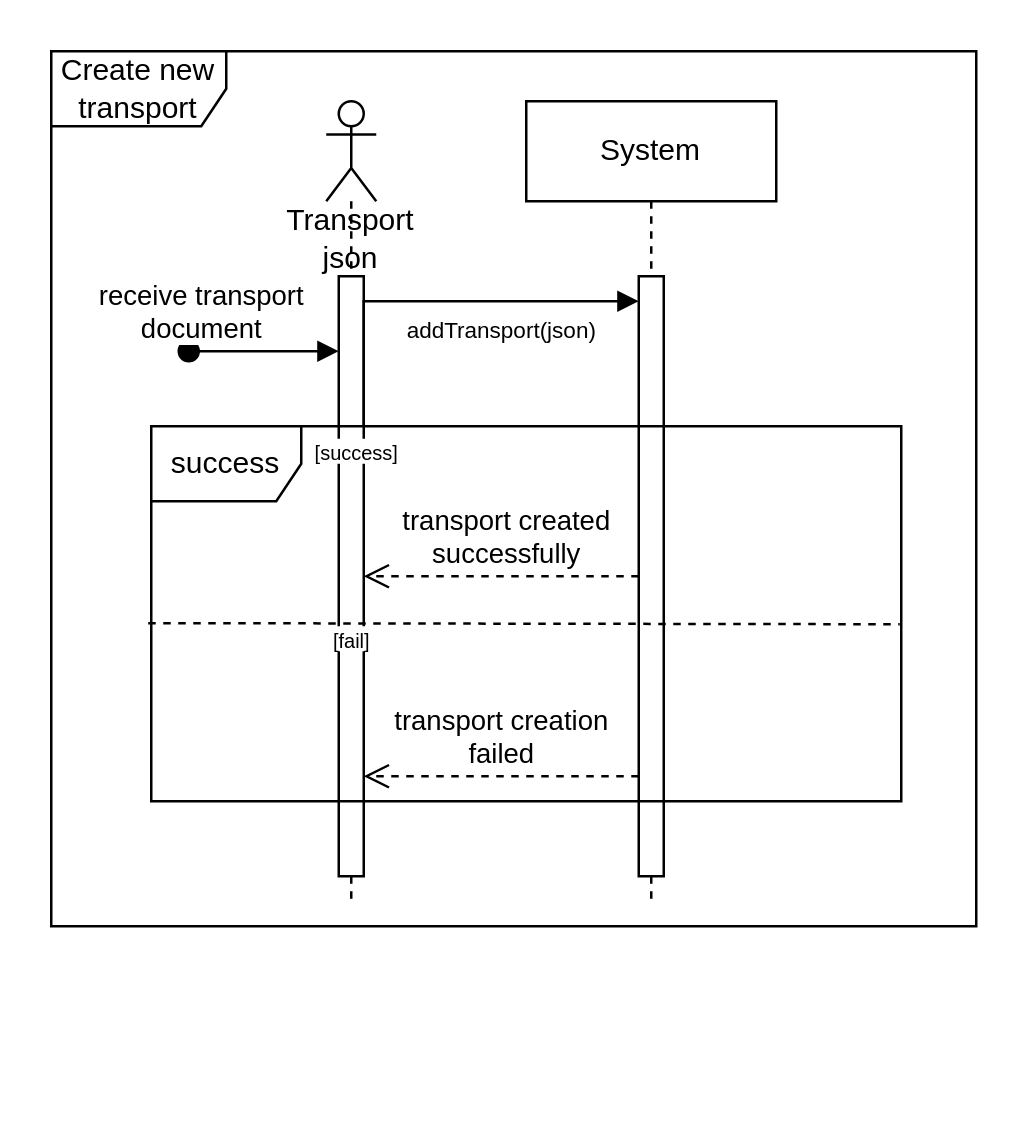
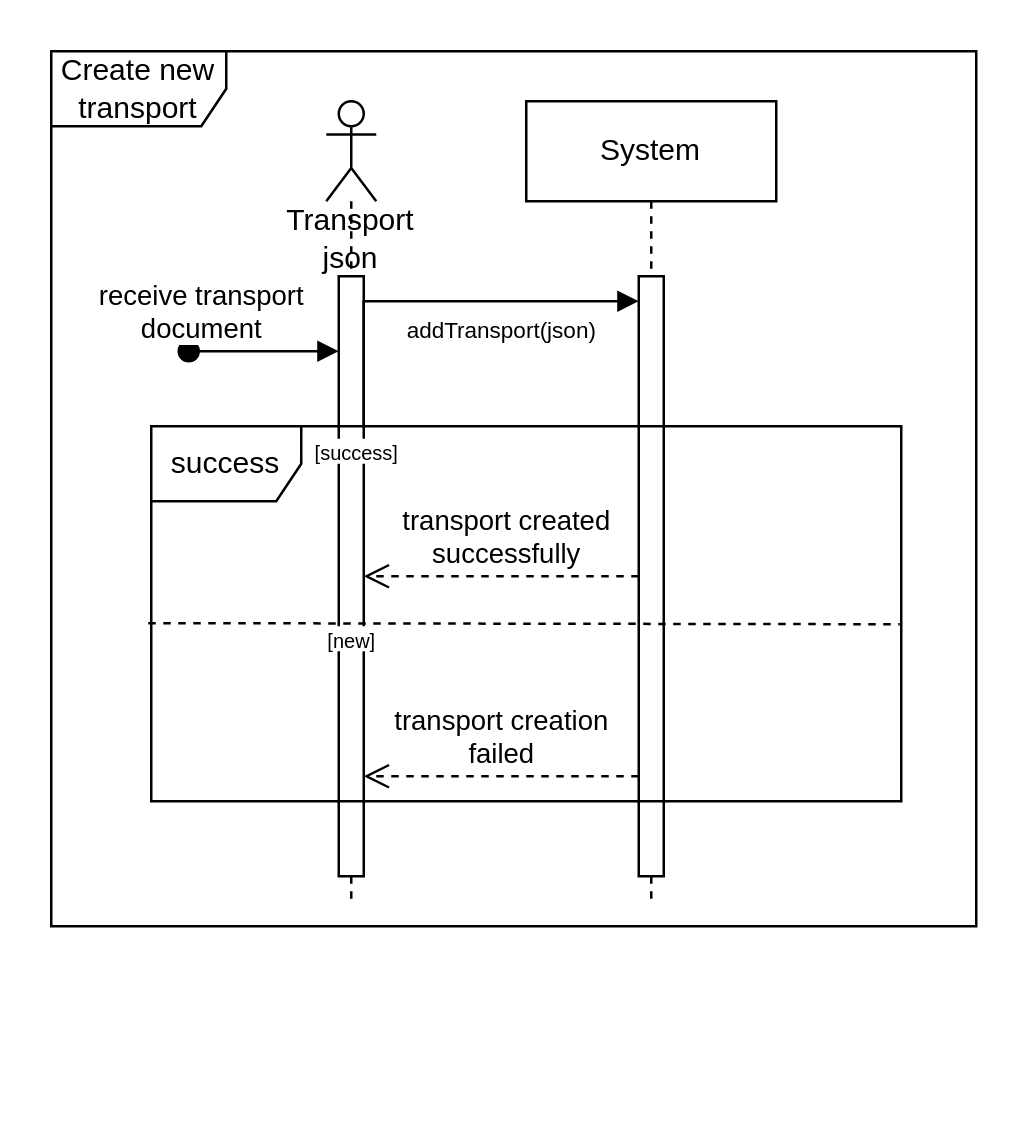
(353, 639) -> (353, 639)
